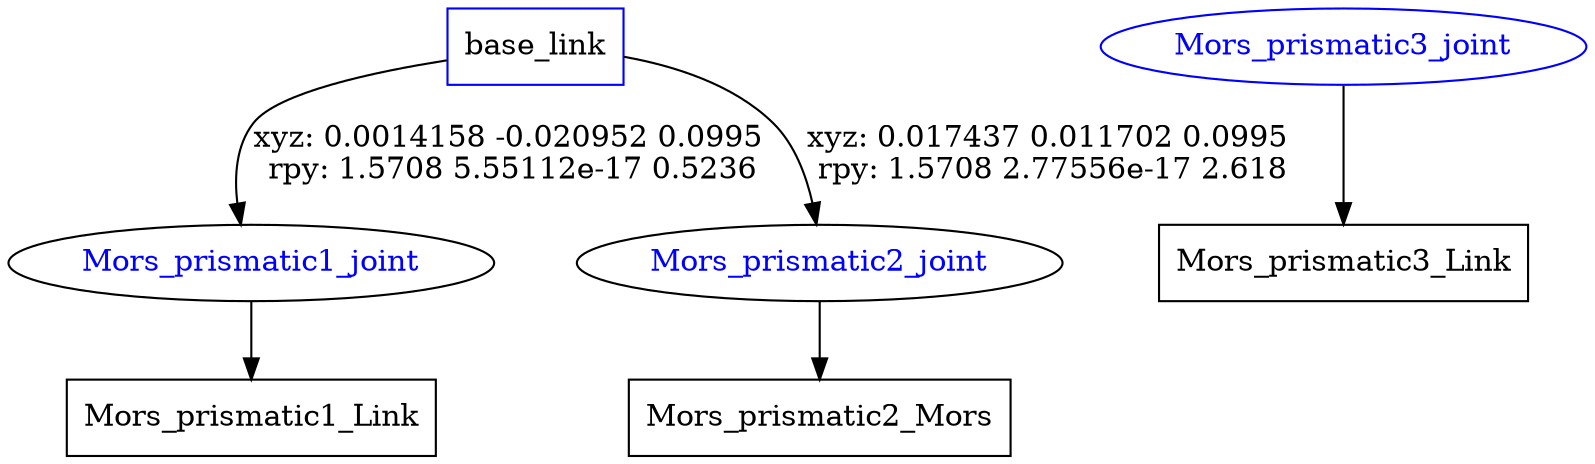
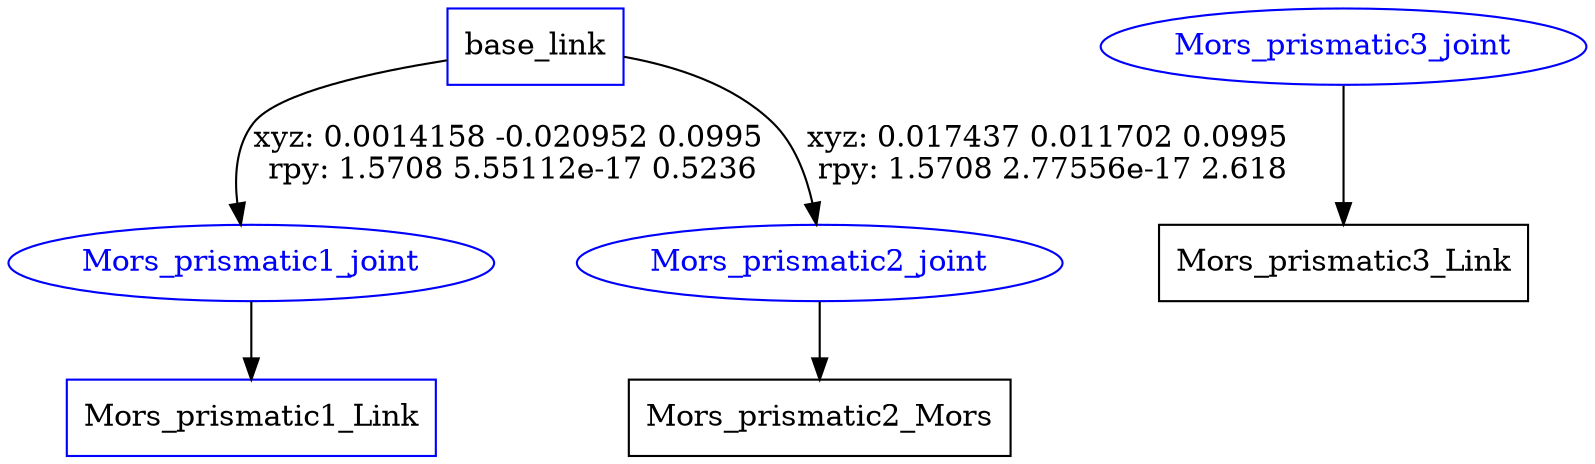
(251, 263) -> (251, 263)
(820, 263) -> (820, 263)
(251, 418) -> (251, 418)
